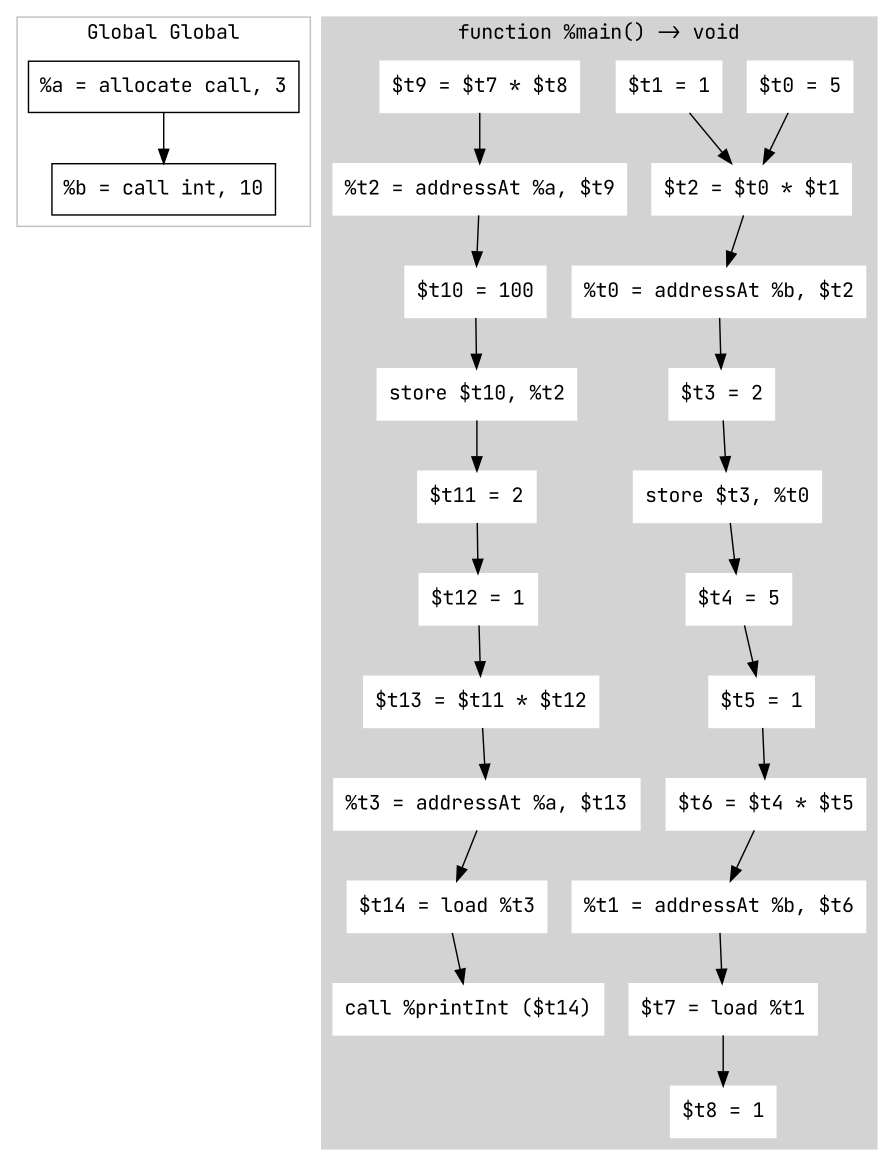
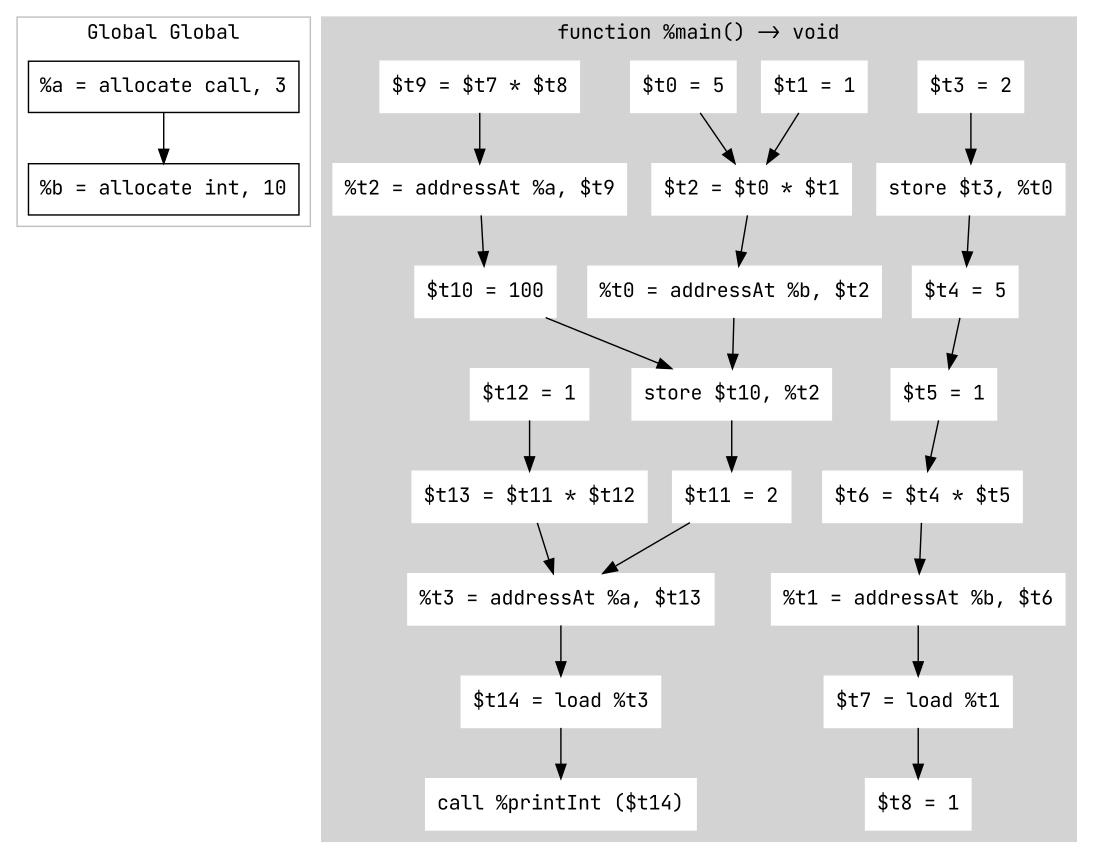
(164, 189) -> (164, 189)
(720, 336) -> (733, 336)
(478, 541) -> (653, 544)
